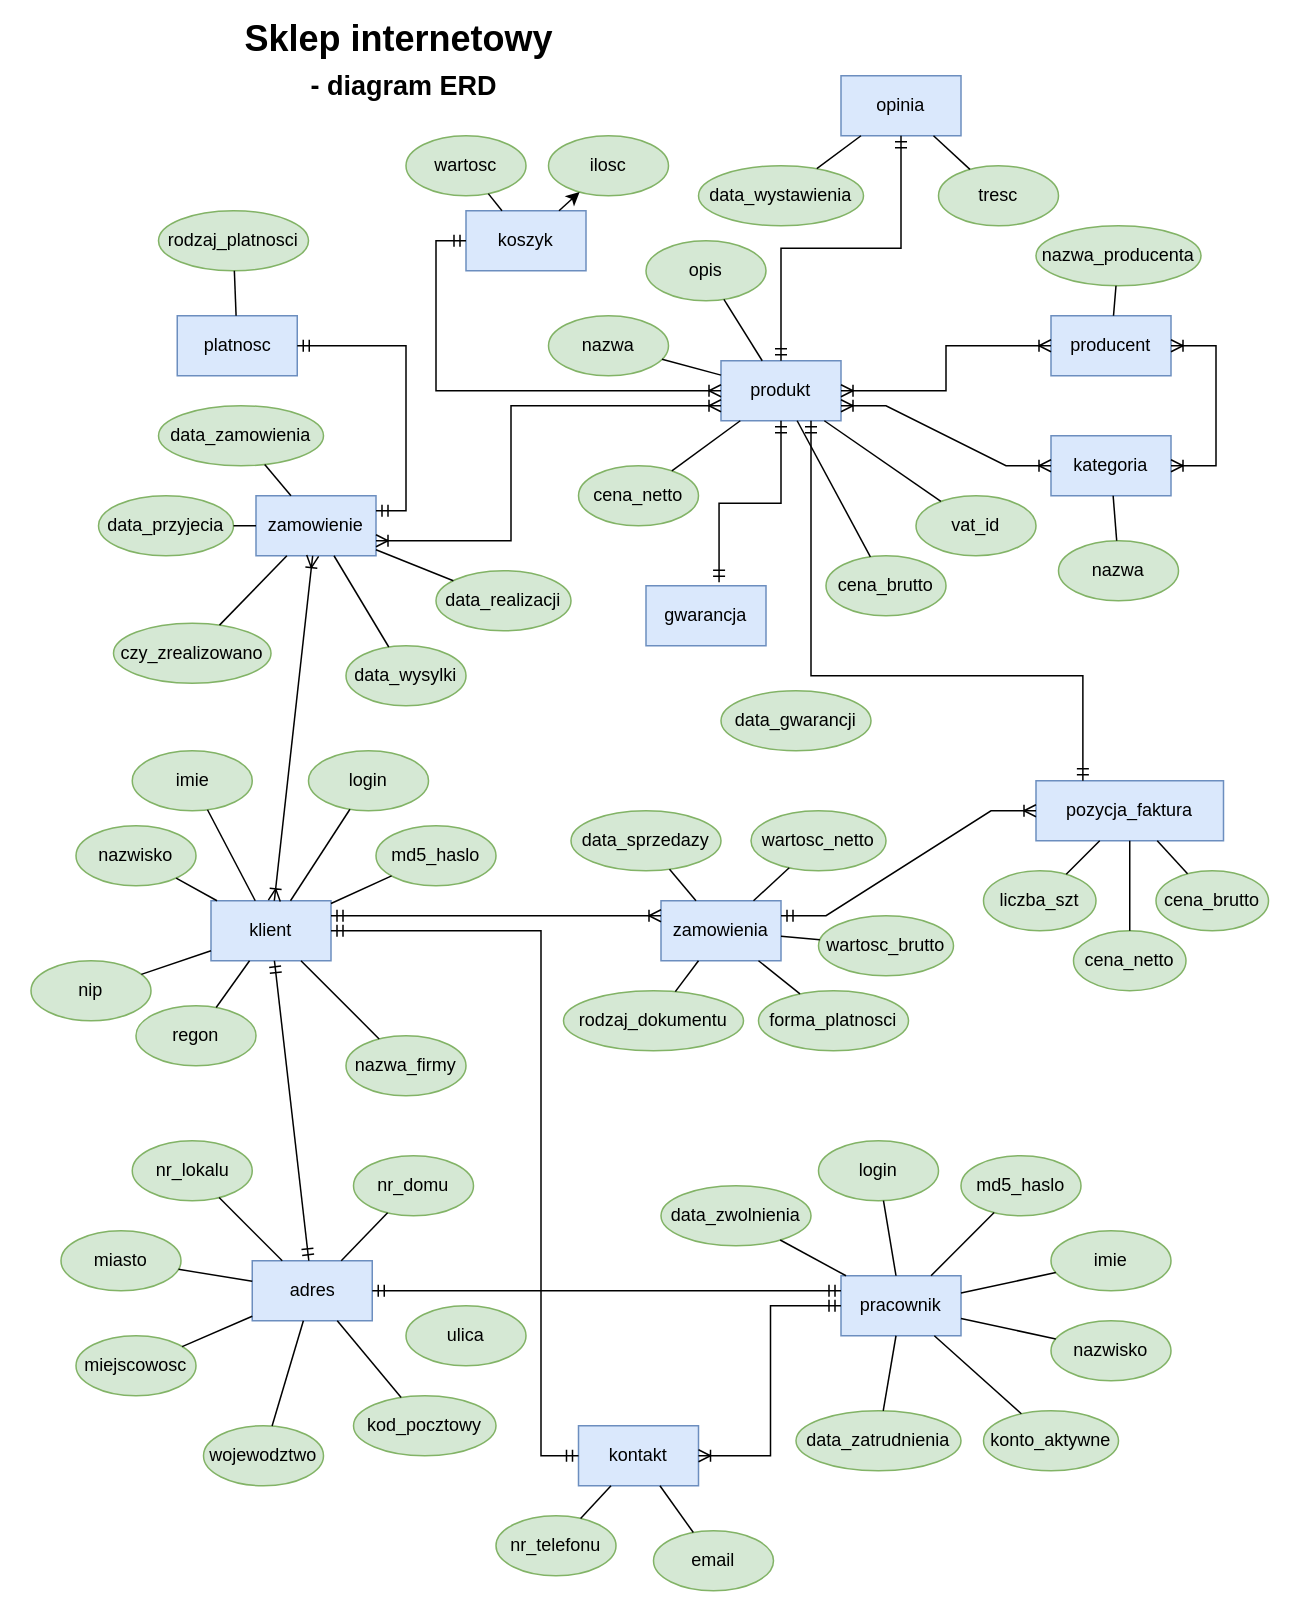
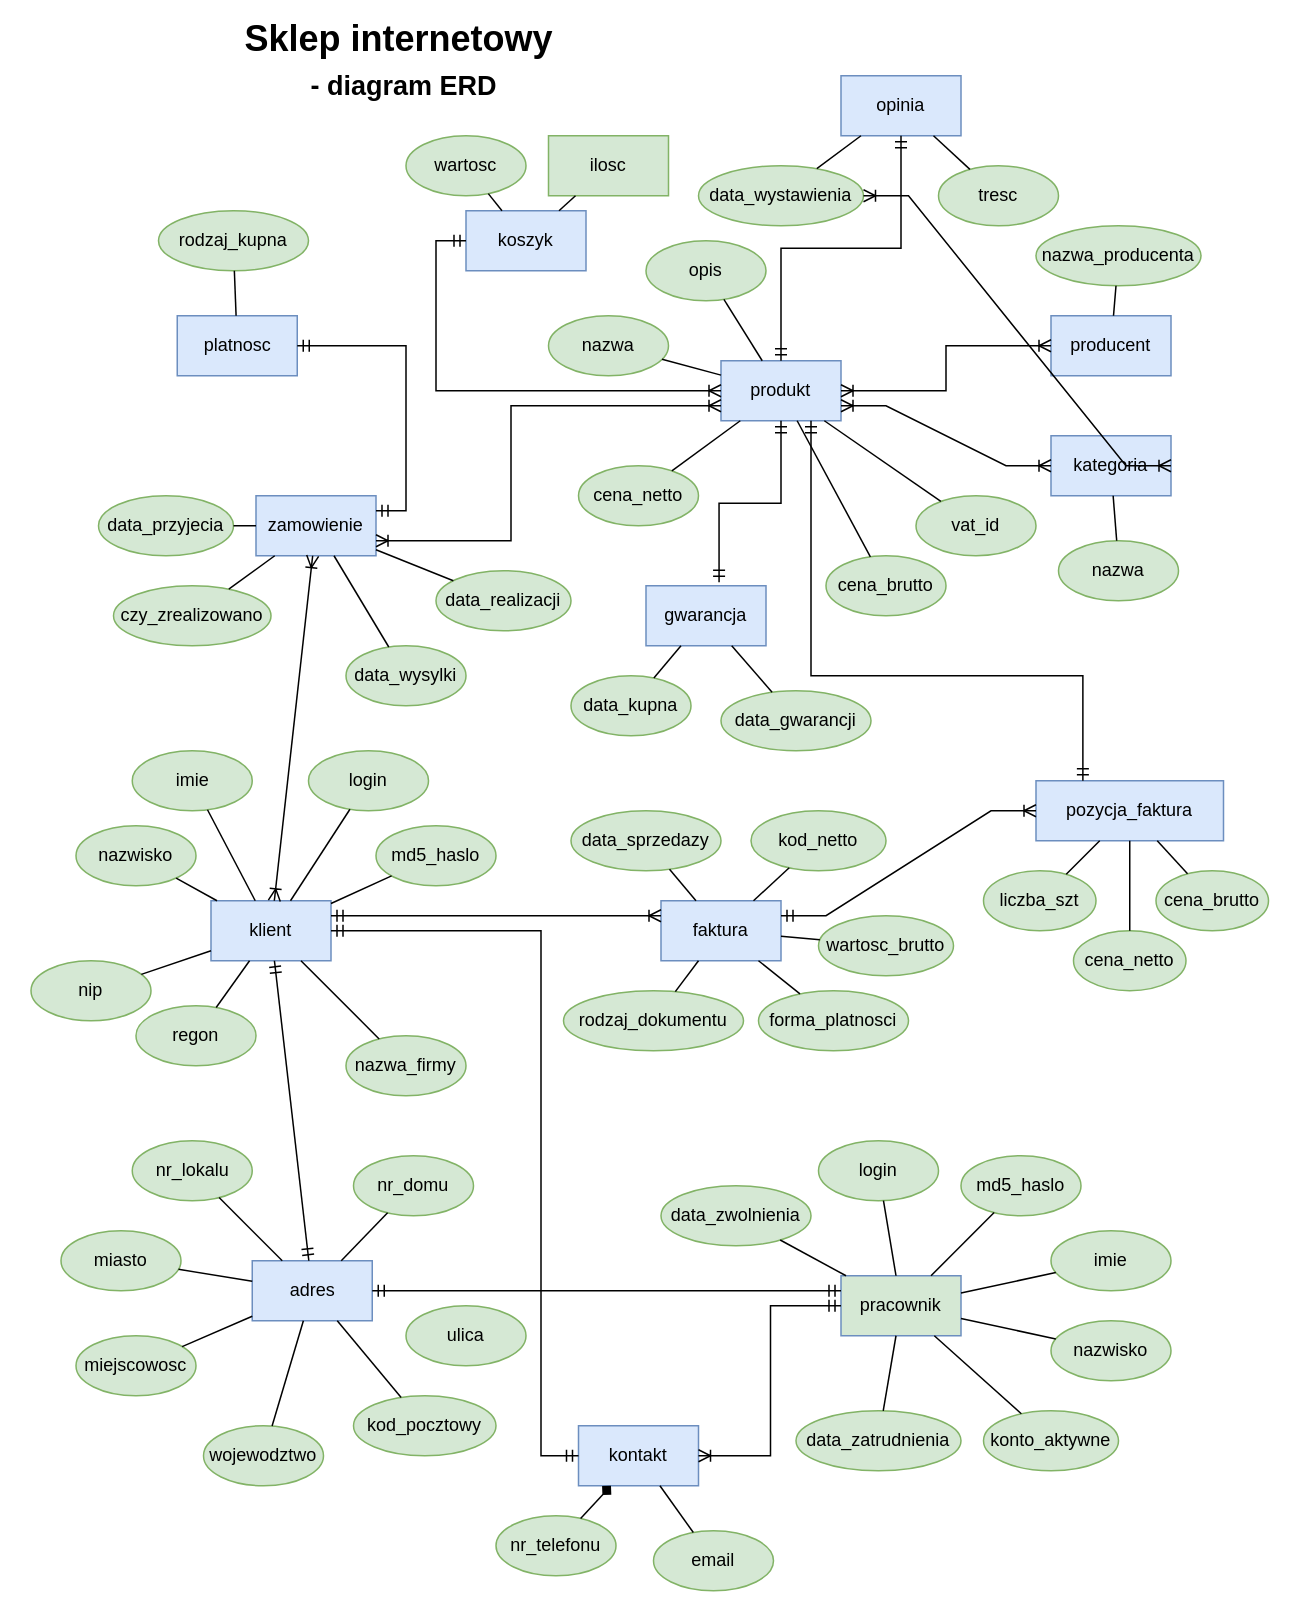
(608, 166) -> (608, 166)
(571, 200) -> (572, 198)
(233, 241) -> (233, 241)
(1216, 406) -> (1017, 331)
(241, 436) -> none
(278, 480) -> none
(192, 653) -> (192, 616)
none -> (667, 662)
none -> (752, 669)
none -> (631, 706)
(818, 841) -> (818, 841)
(721, 931) -> (721, 931)
(901, 1306) -> (901, 1306)
(606, 1491) -> (602, 1495)
